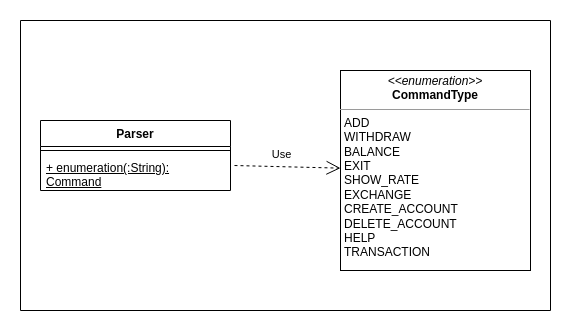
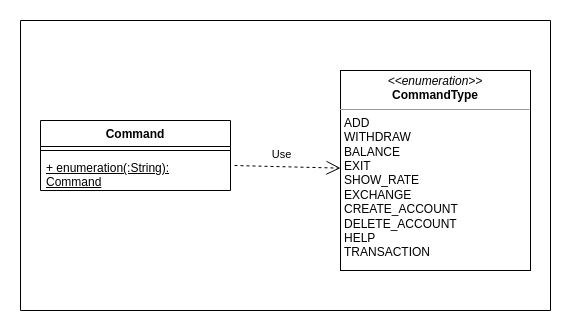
(136, 135) -> (136, 135)
